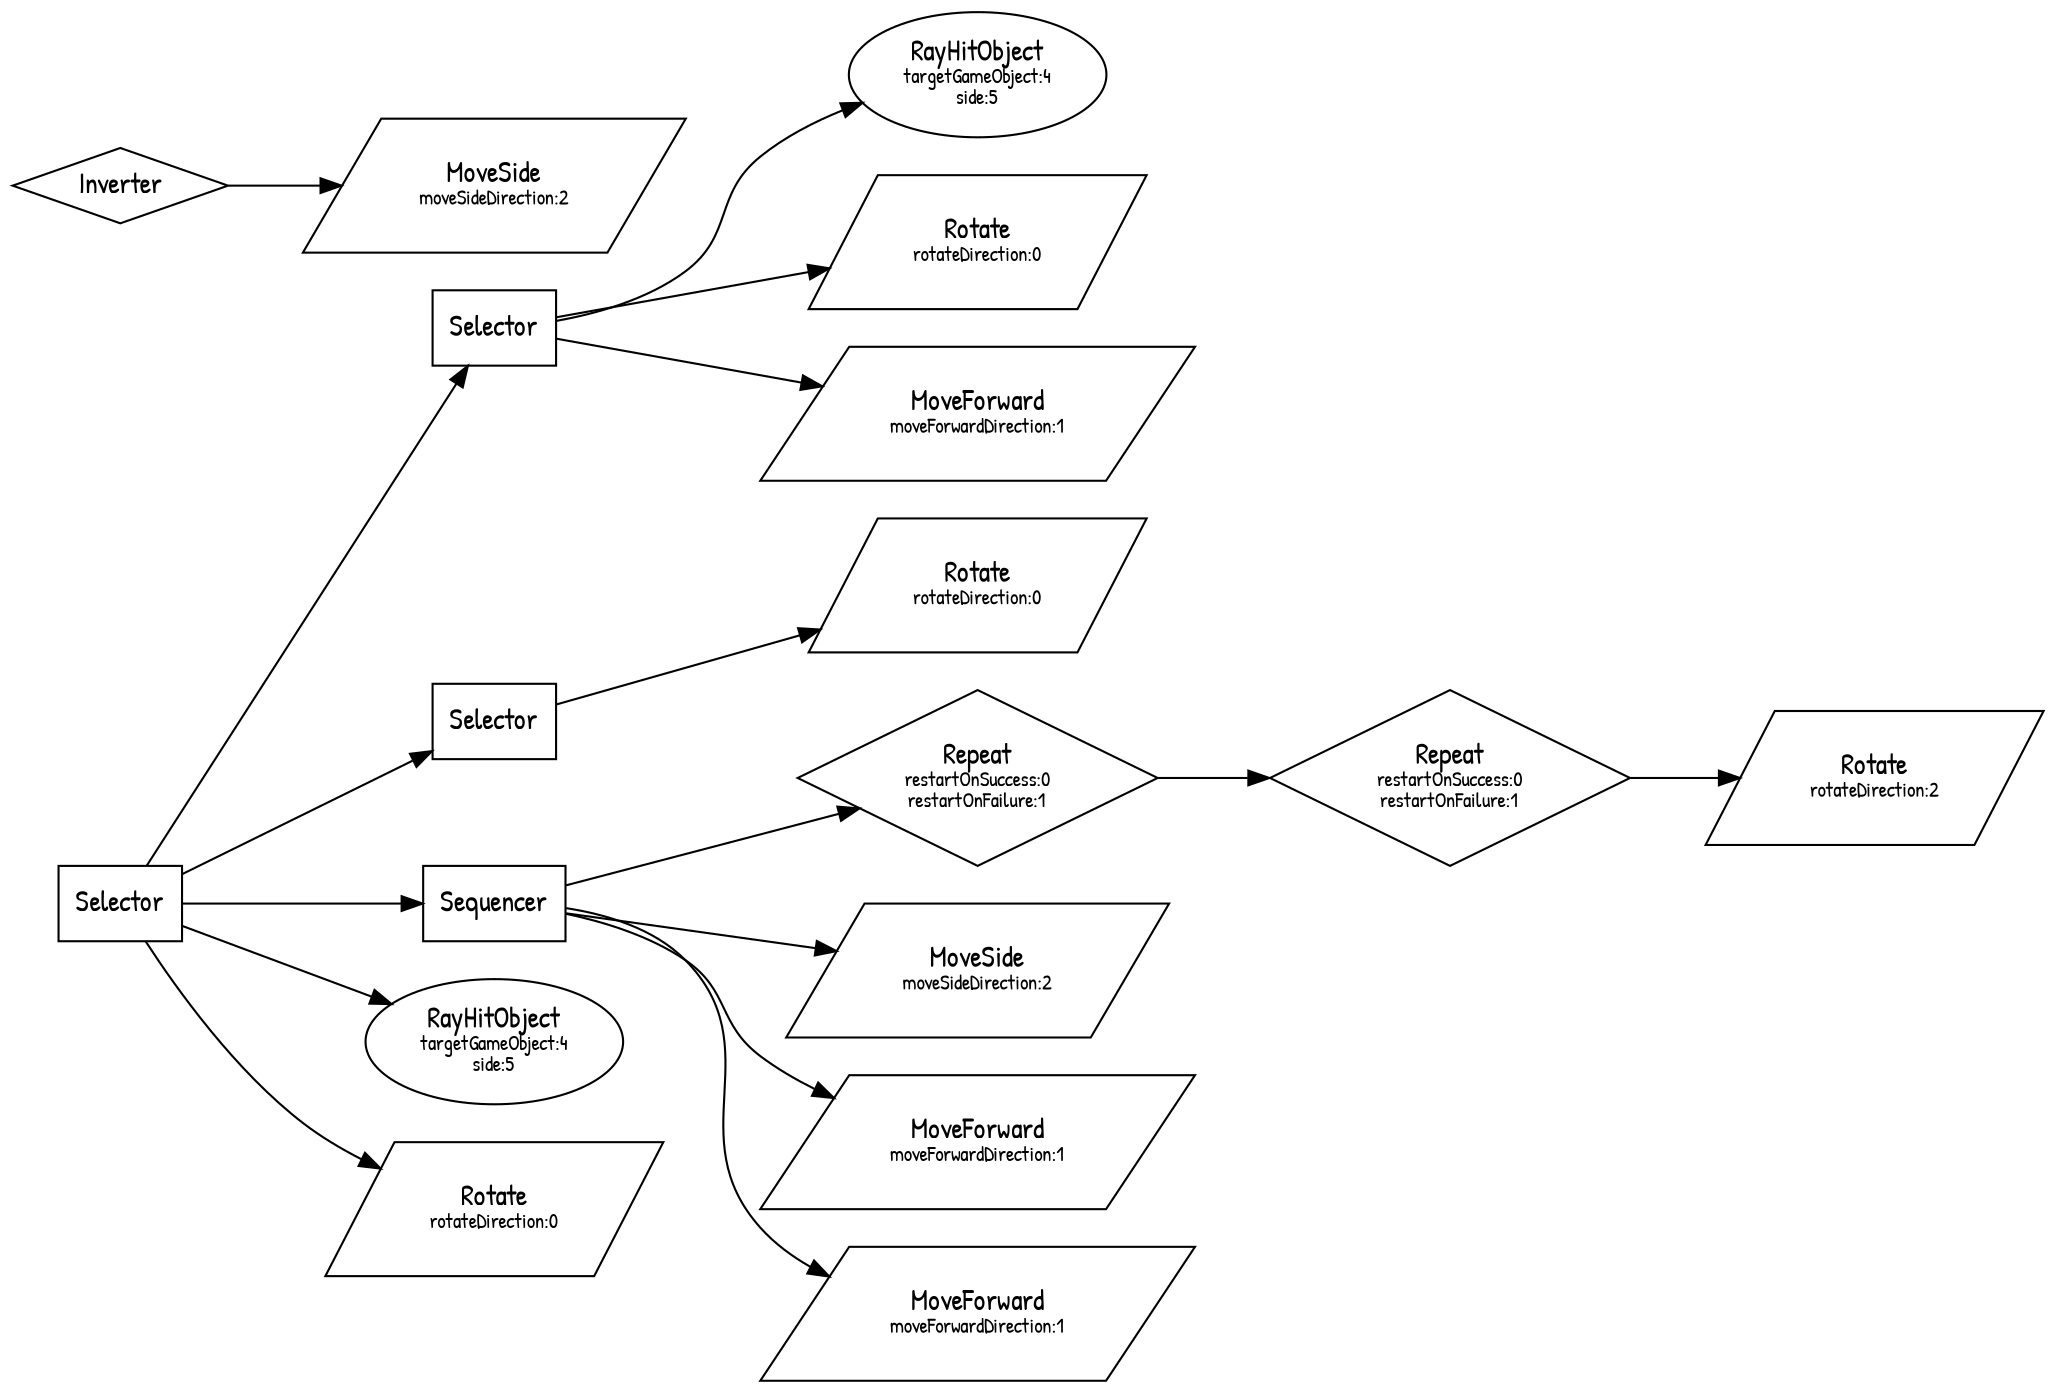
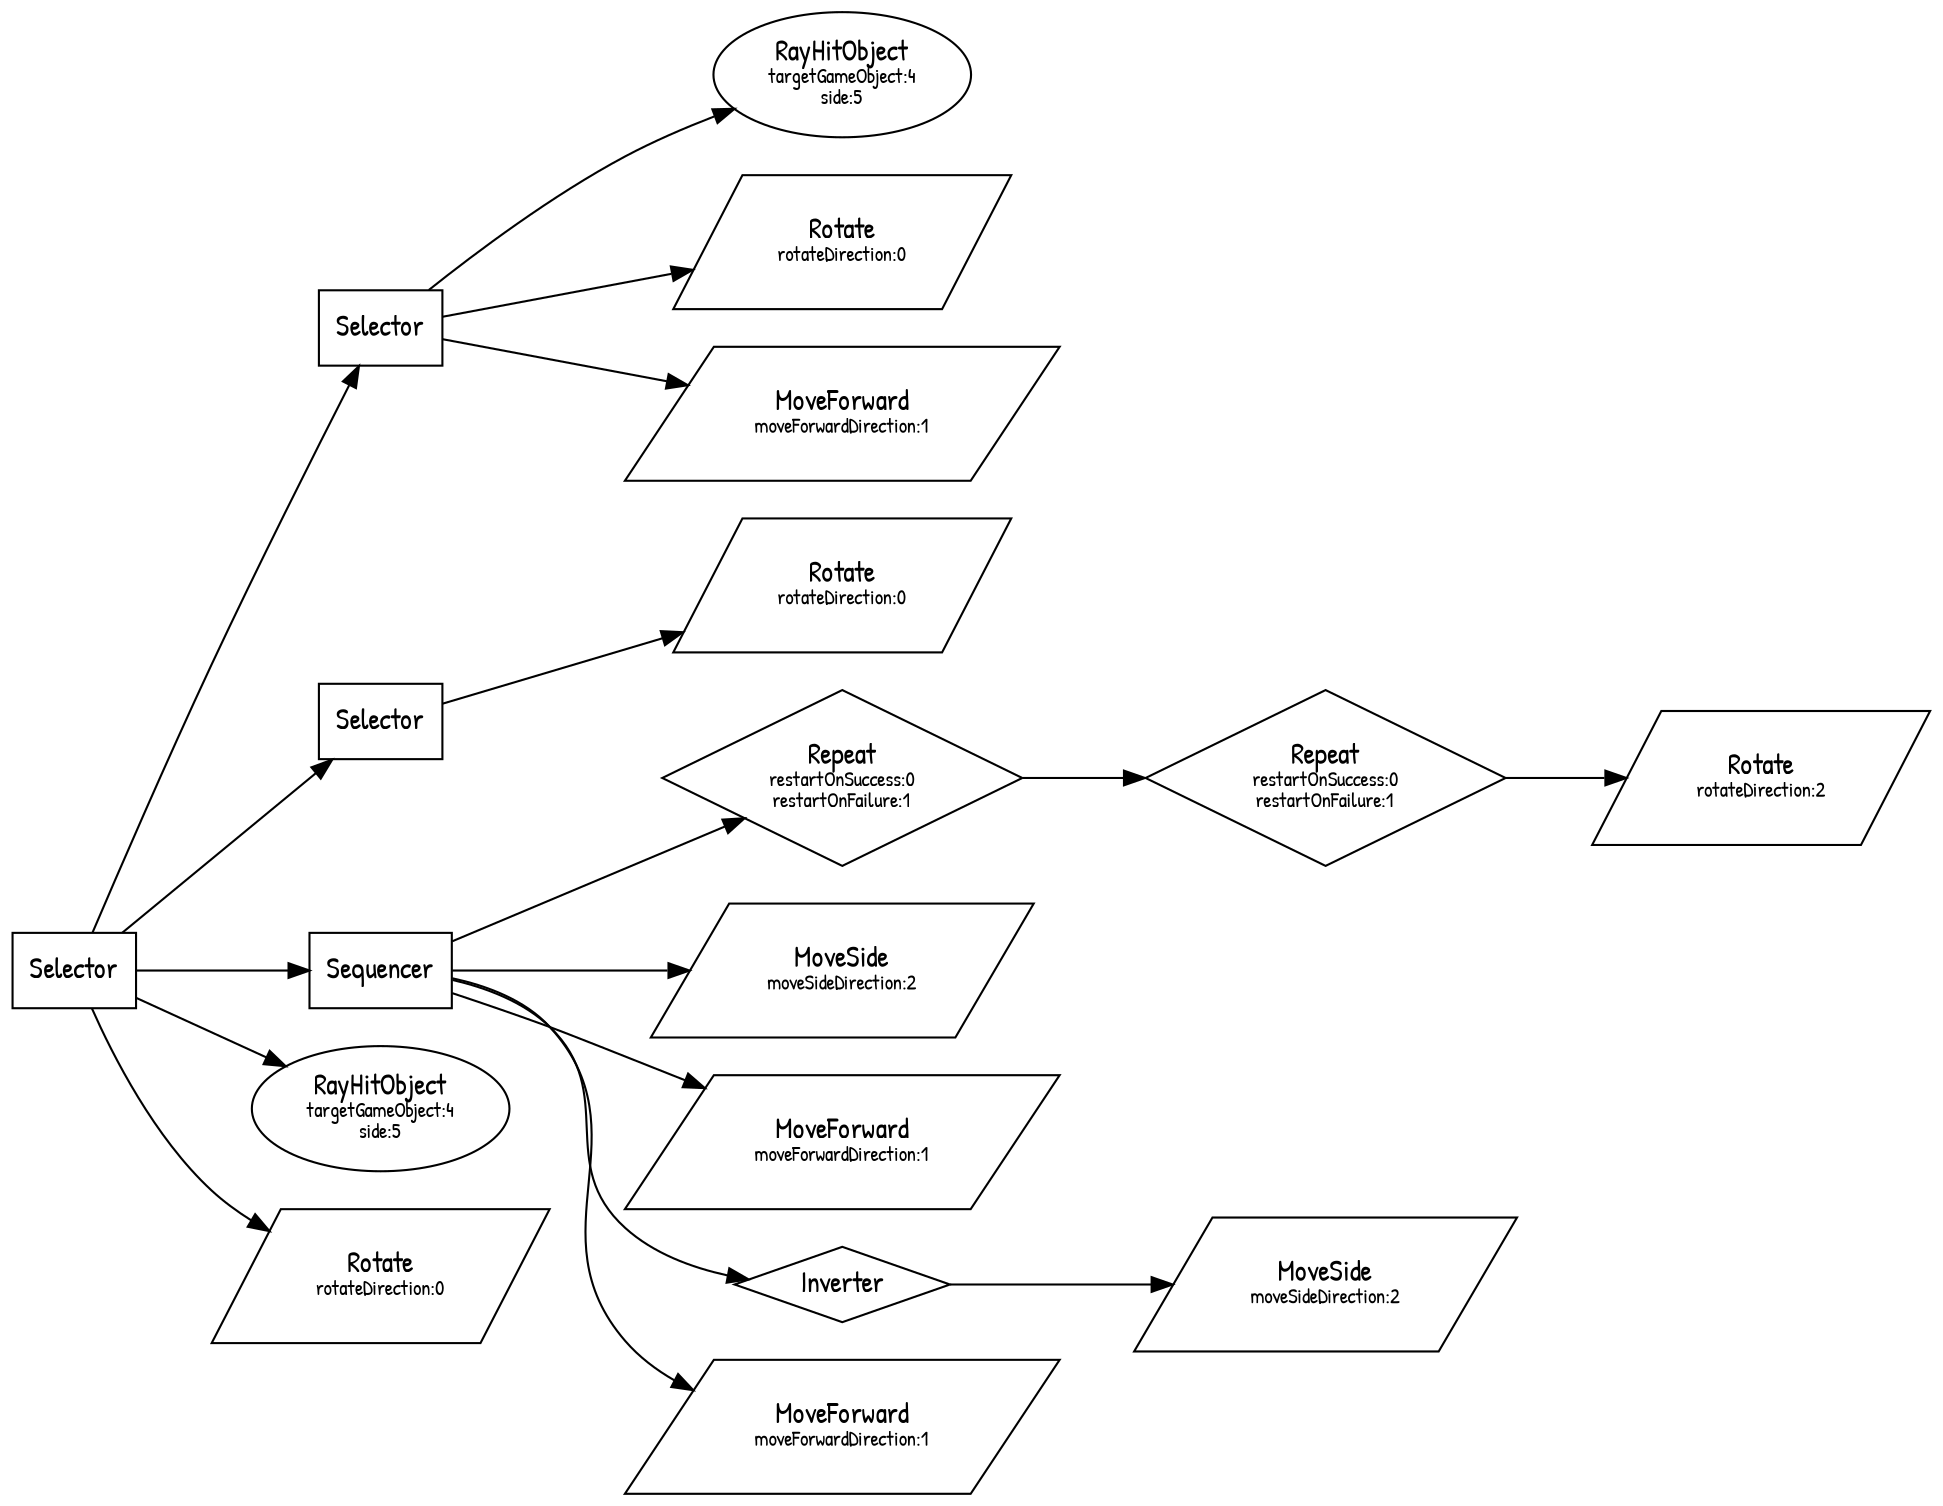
none -> (600, 1195)
